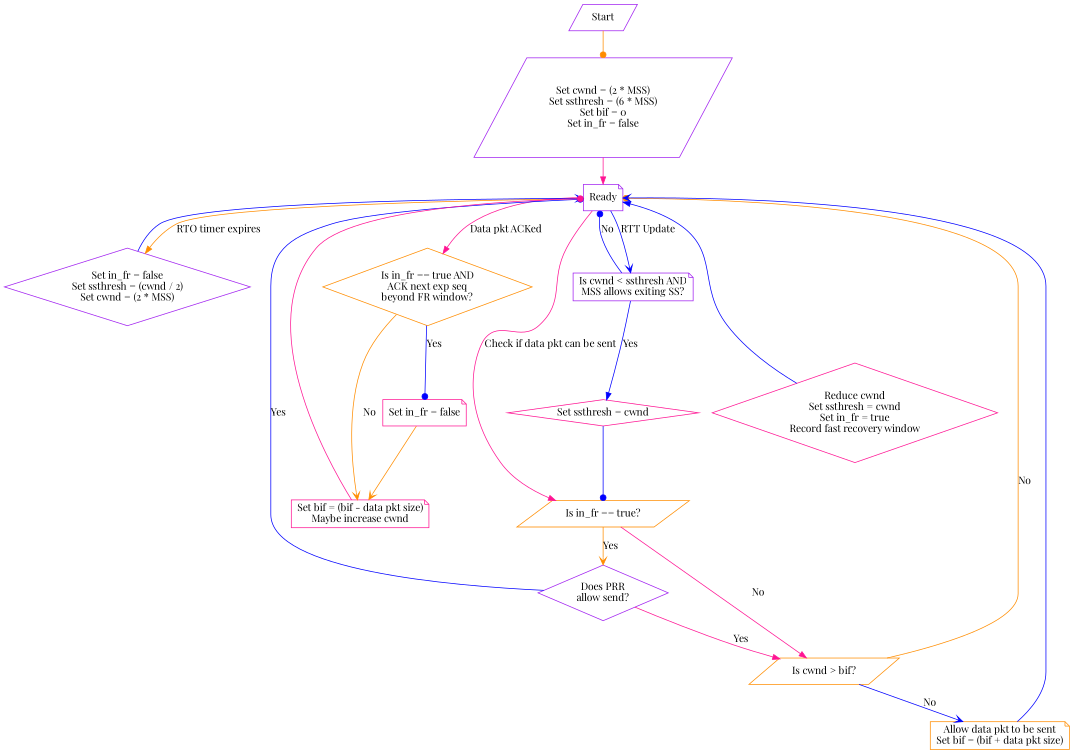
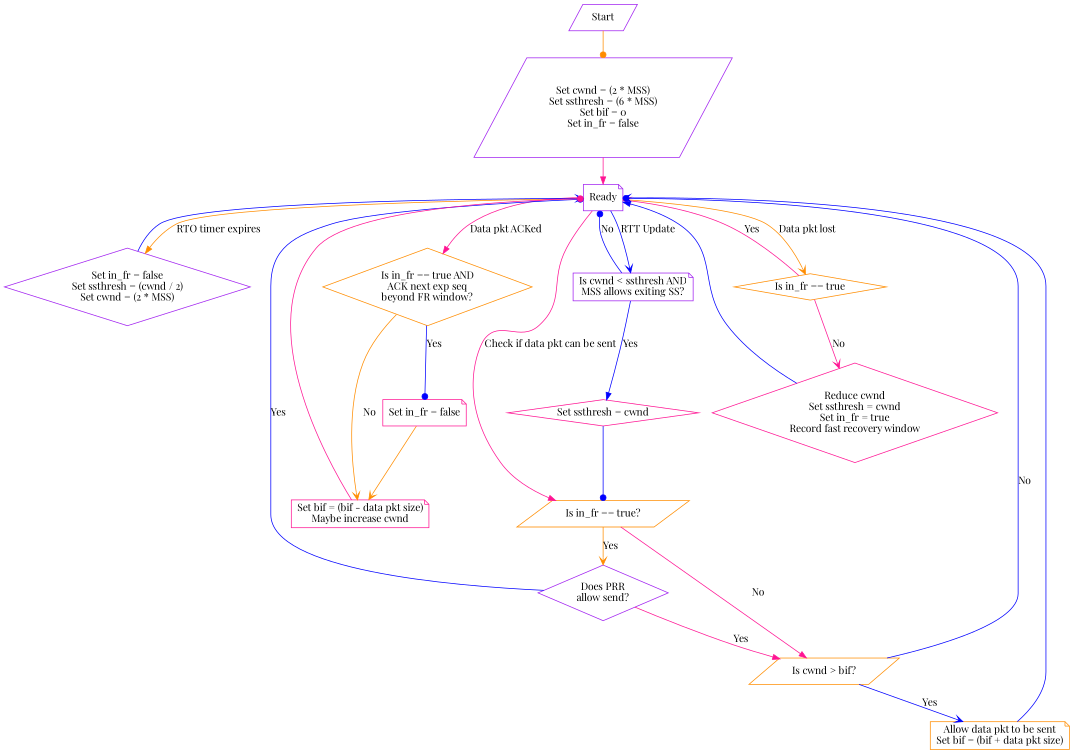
none -> (810, 287)
(1018, 308) -> (1018, 308)
(930, 703) -> (930, 703)
